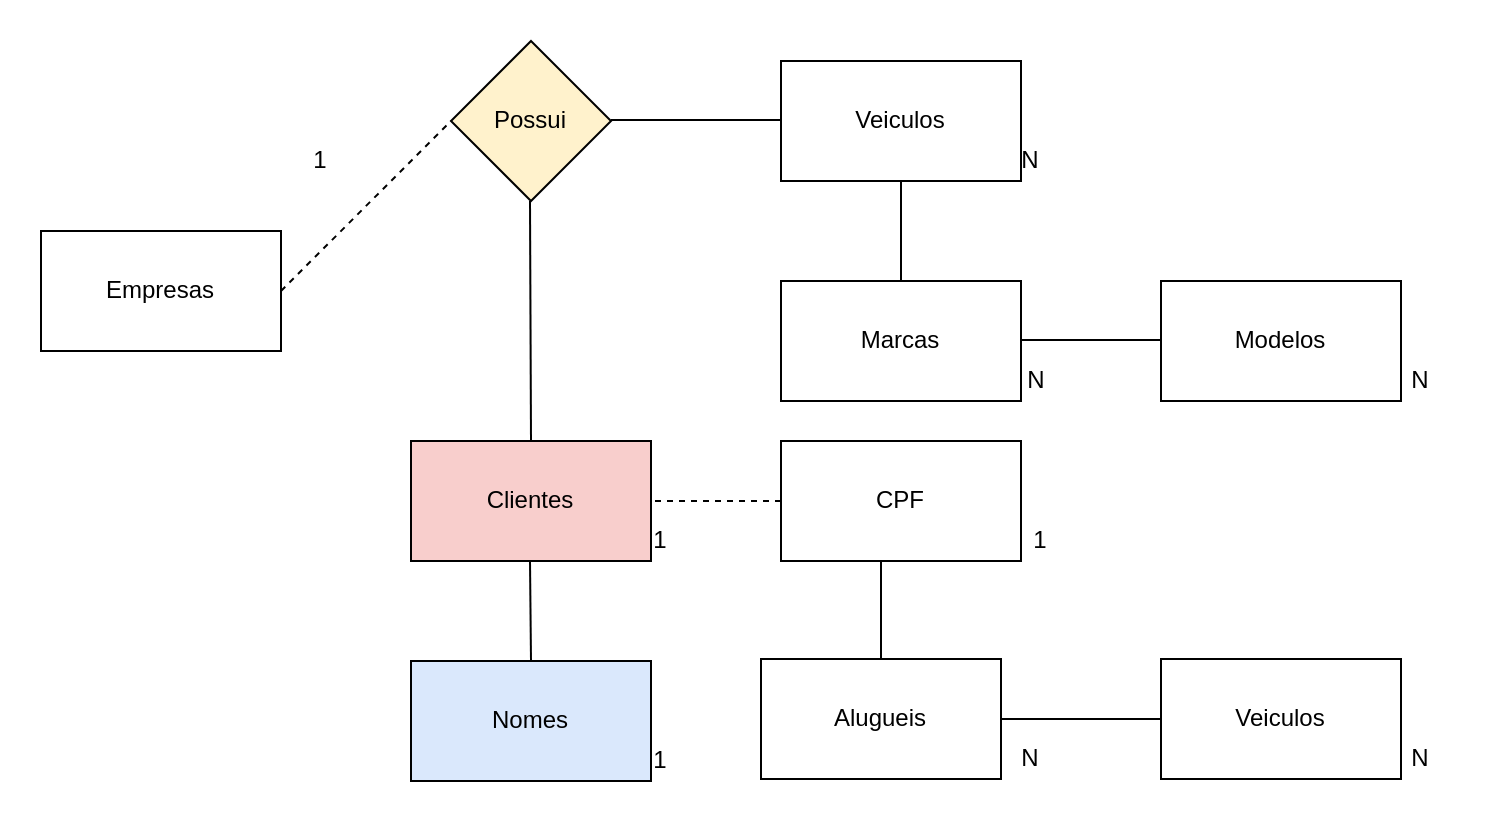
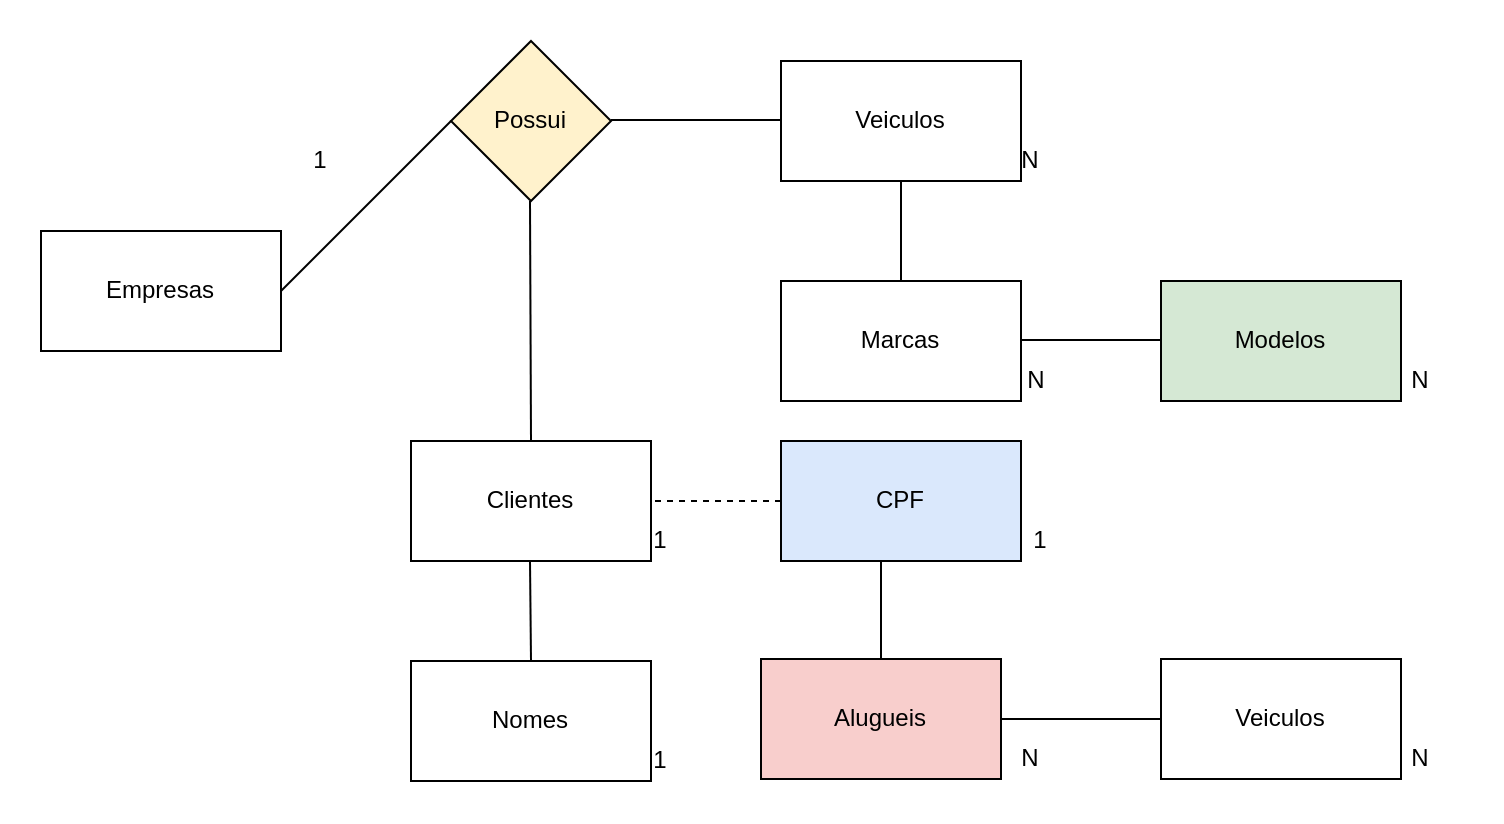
(367, 205) -> (367, 205)
(1281, 341) -> (1281, 341)
(531, 501) -> (531, 501)
(901, 501) -> (901, 501)
(881, 719) -> (881, 719)
(531, 721) -> (531, 721)
